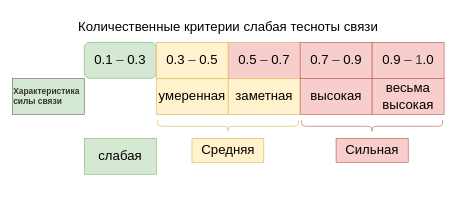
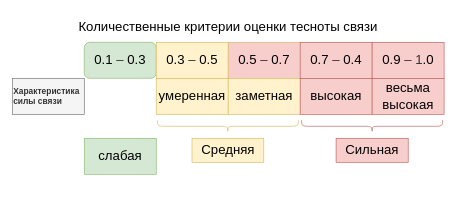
(228, 27) -> (228, 27)
(336, 60) -> (336, 60)
(48, 96) -> (48, 96)
